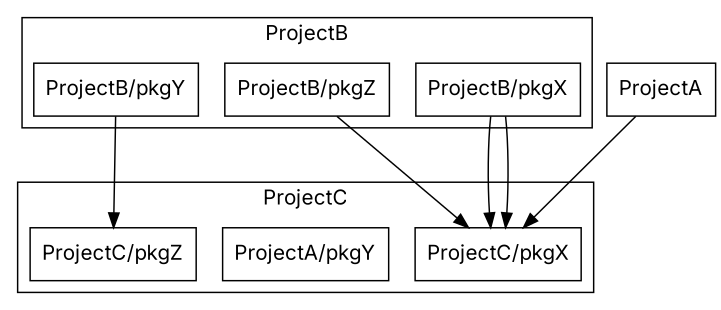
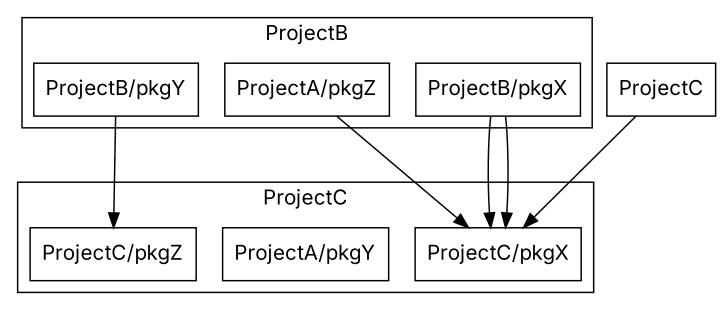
(307, 90) -> (307, 90)
(661, 90) -> (661, 90)
